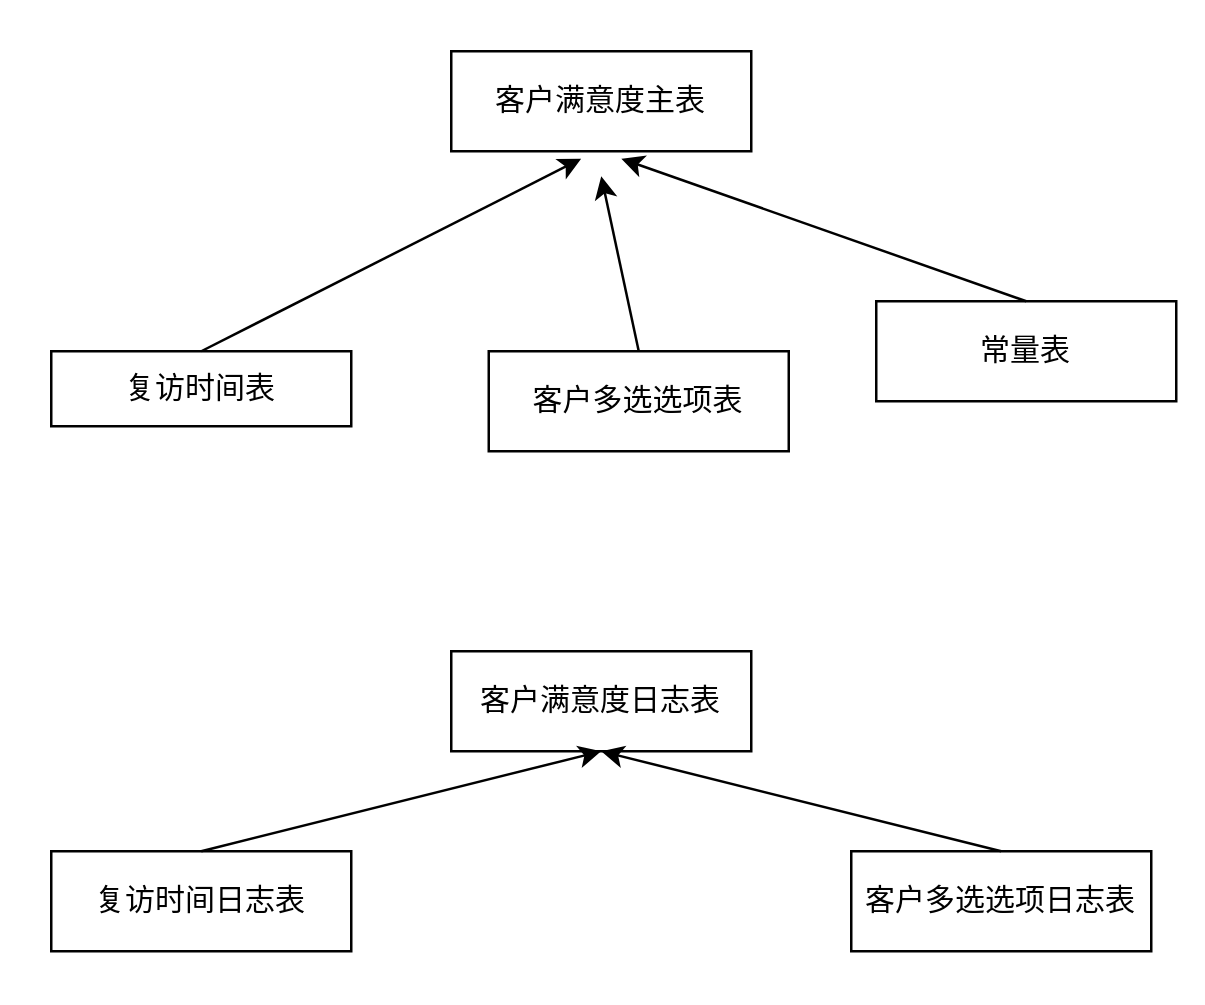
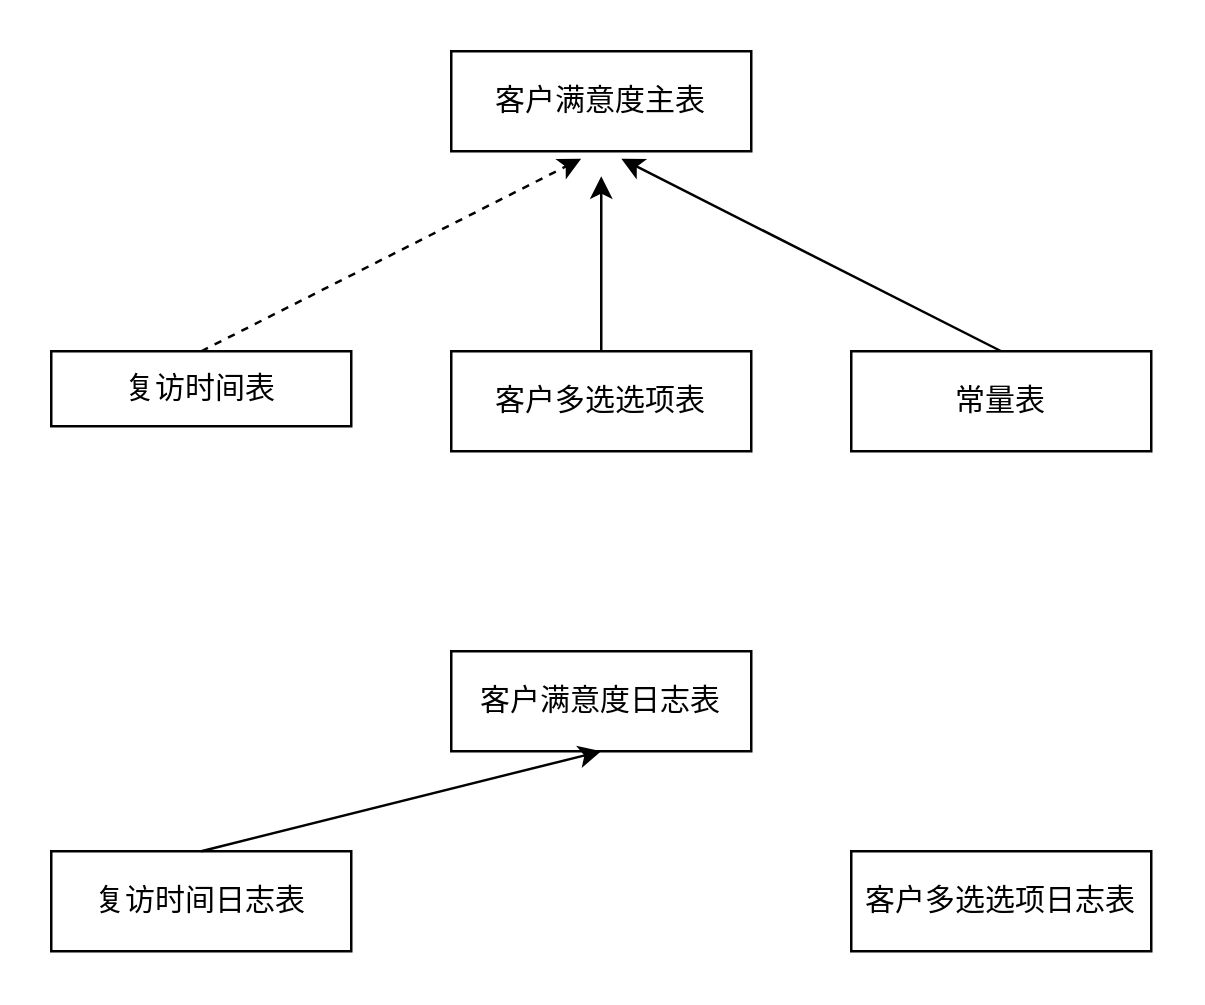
(385, 258) -> (385, 258)
(1026, 351) -> (1001, 401)
(639, 401) -> (601, 401)
(809, 803) -> none
